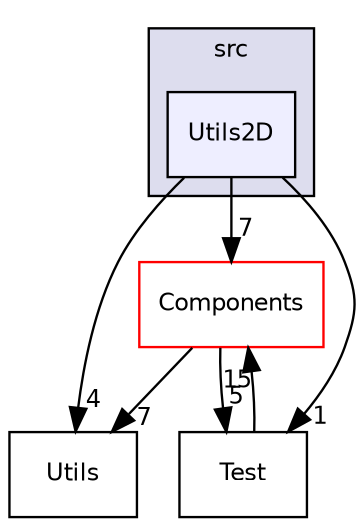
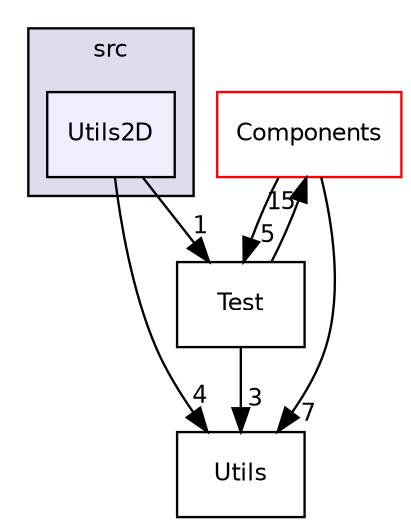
(231, 211) -> none
none -> (241, 378)
